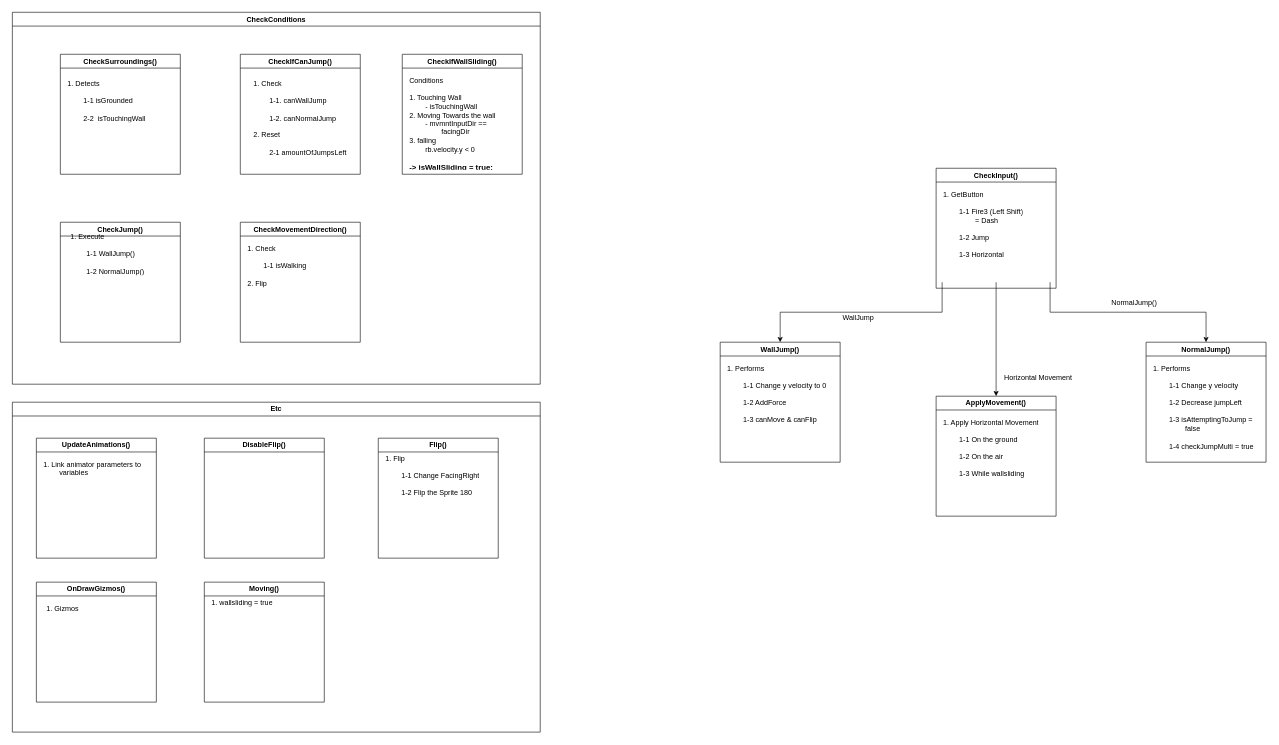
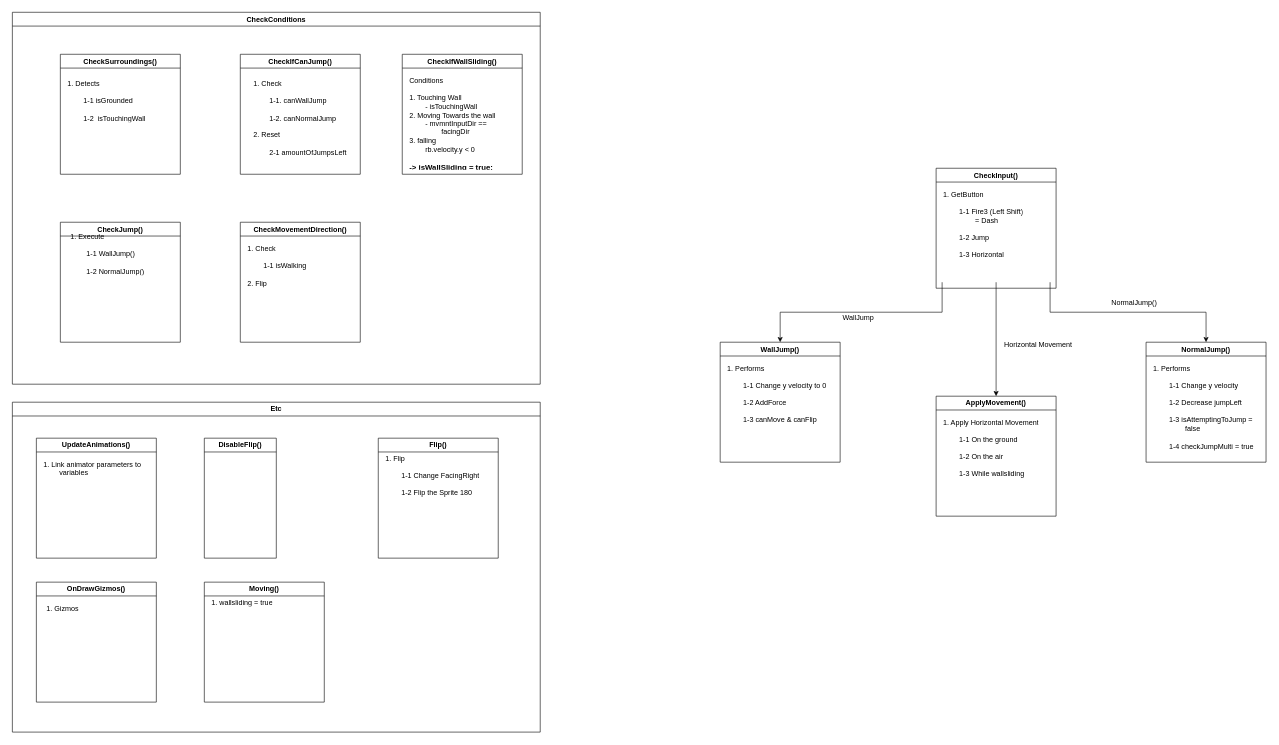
(102, 92) -> (102, 92)
(1038, 378) -> (1038, 345)
(264, 498) -> (240, 498)
